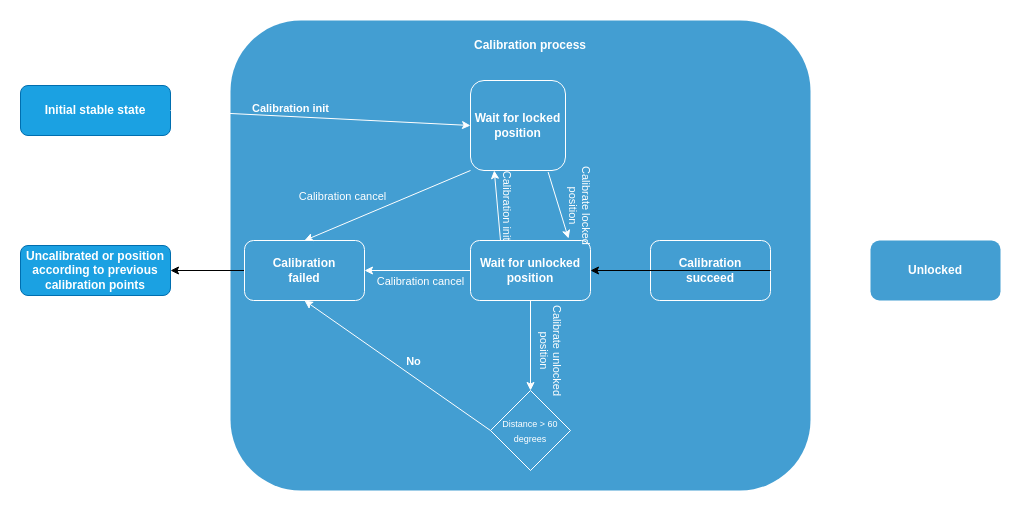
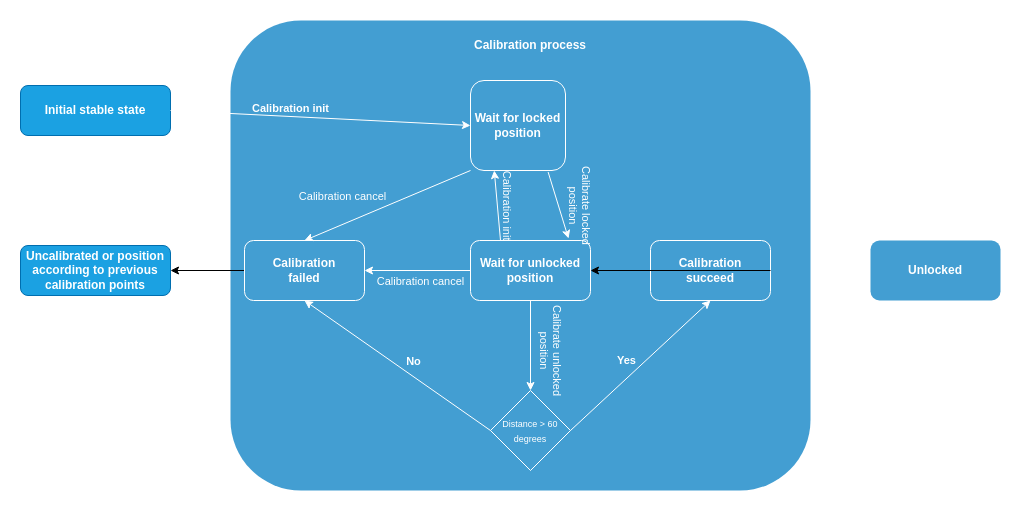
none -> (638, 368)
